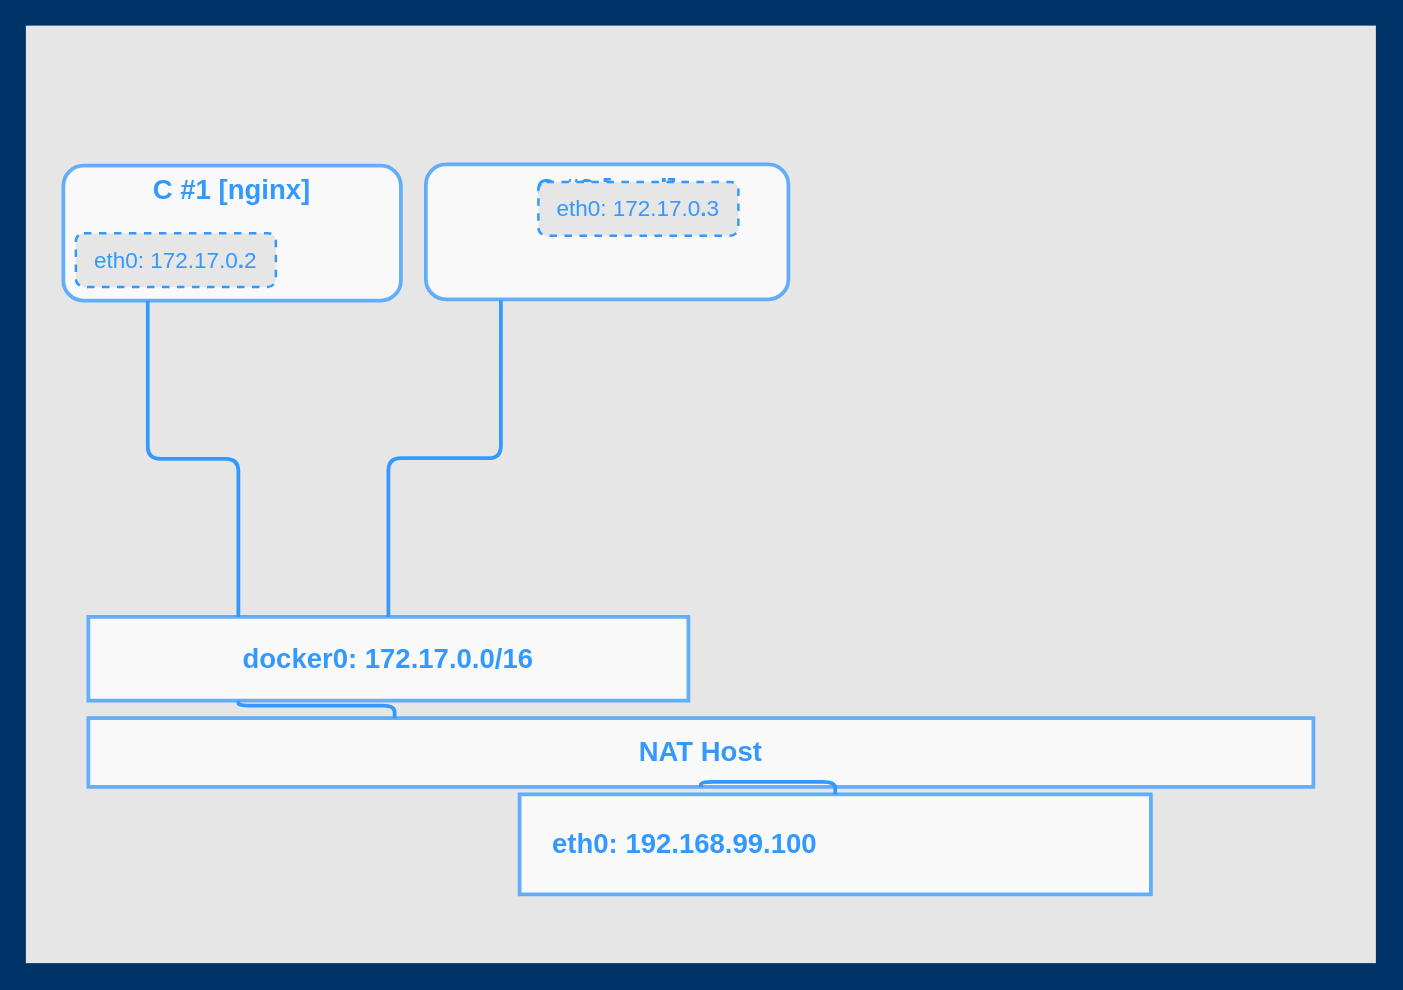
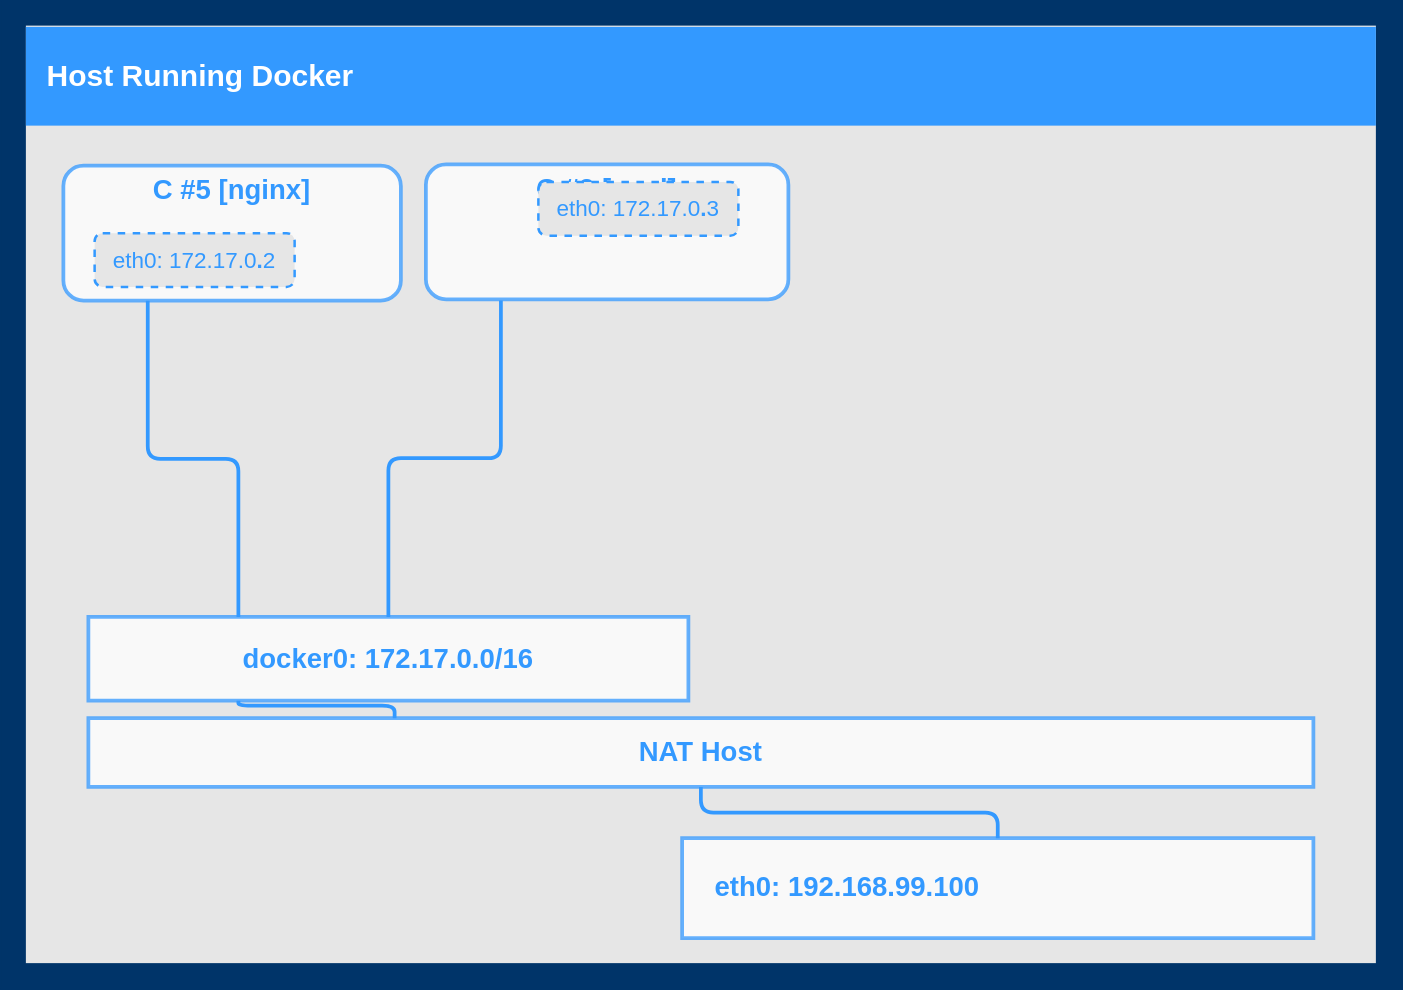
none -> (701, 76)
(232, 191) -> (232, 191)
(176, 260) -> (194, 260)
(835, 844) -> (998, 888)
